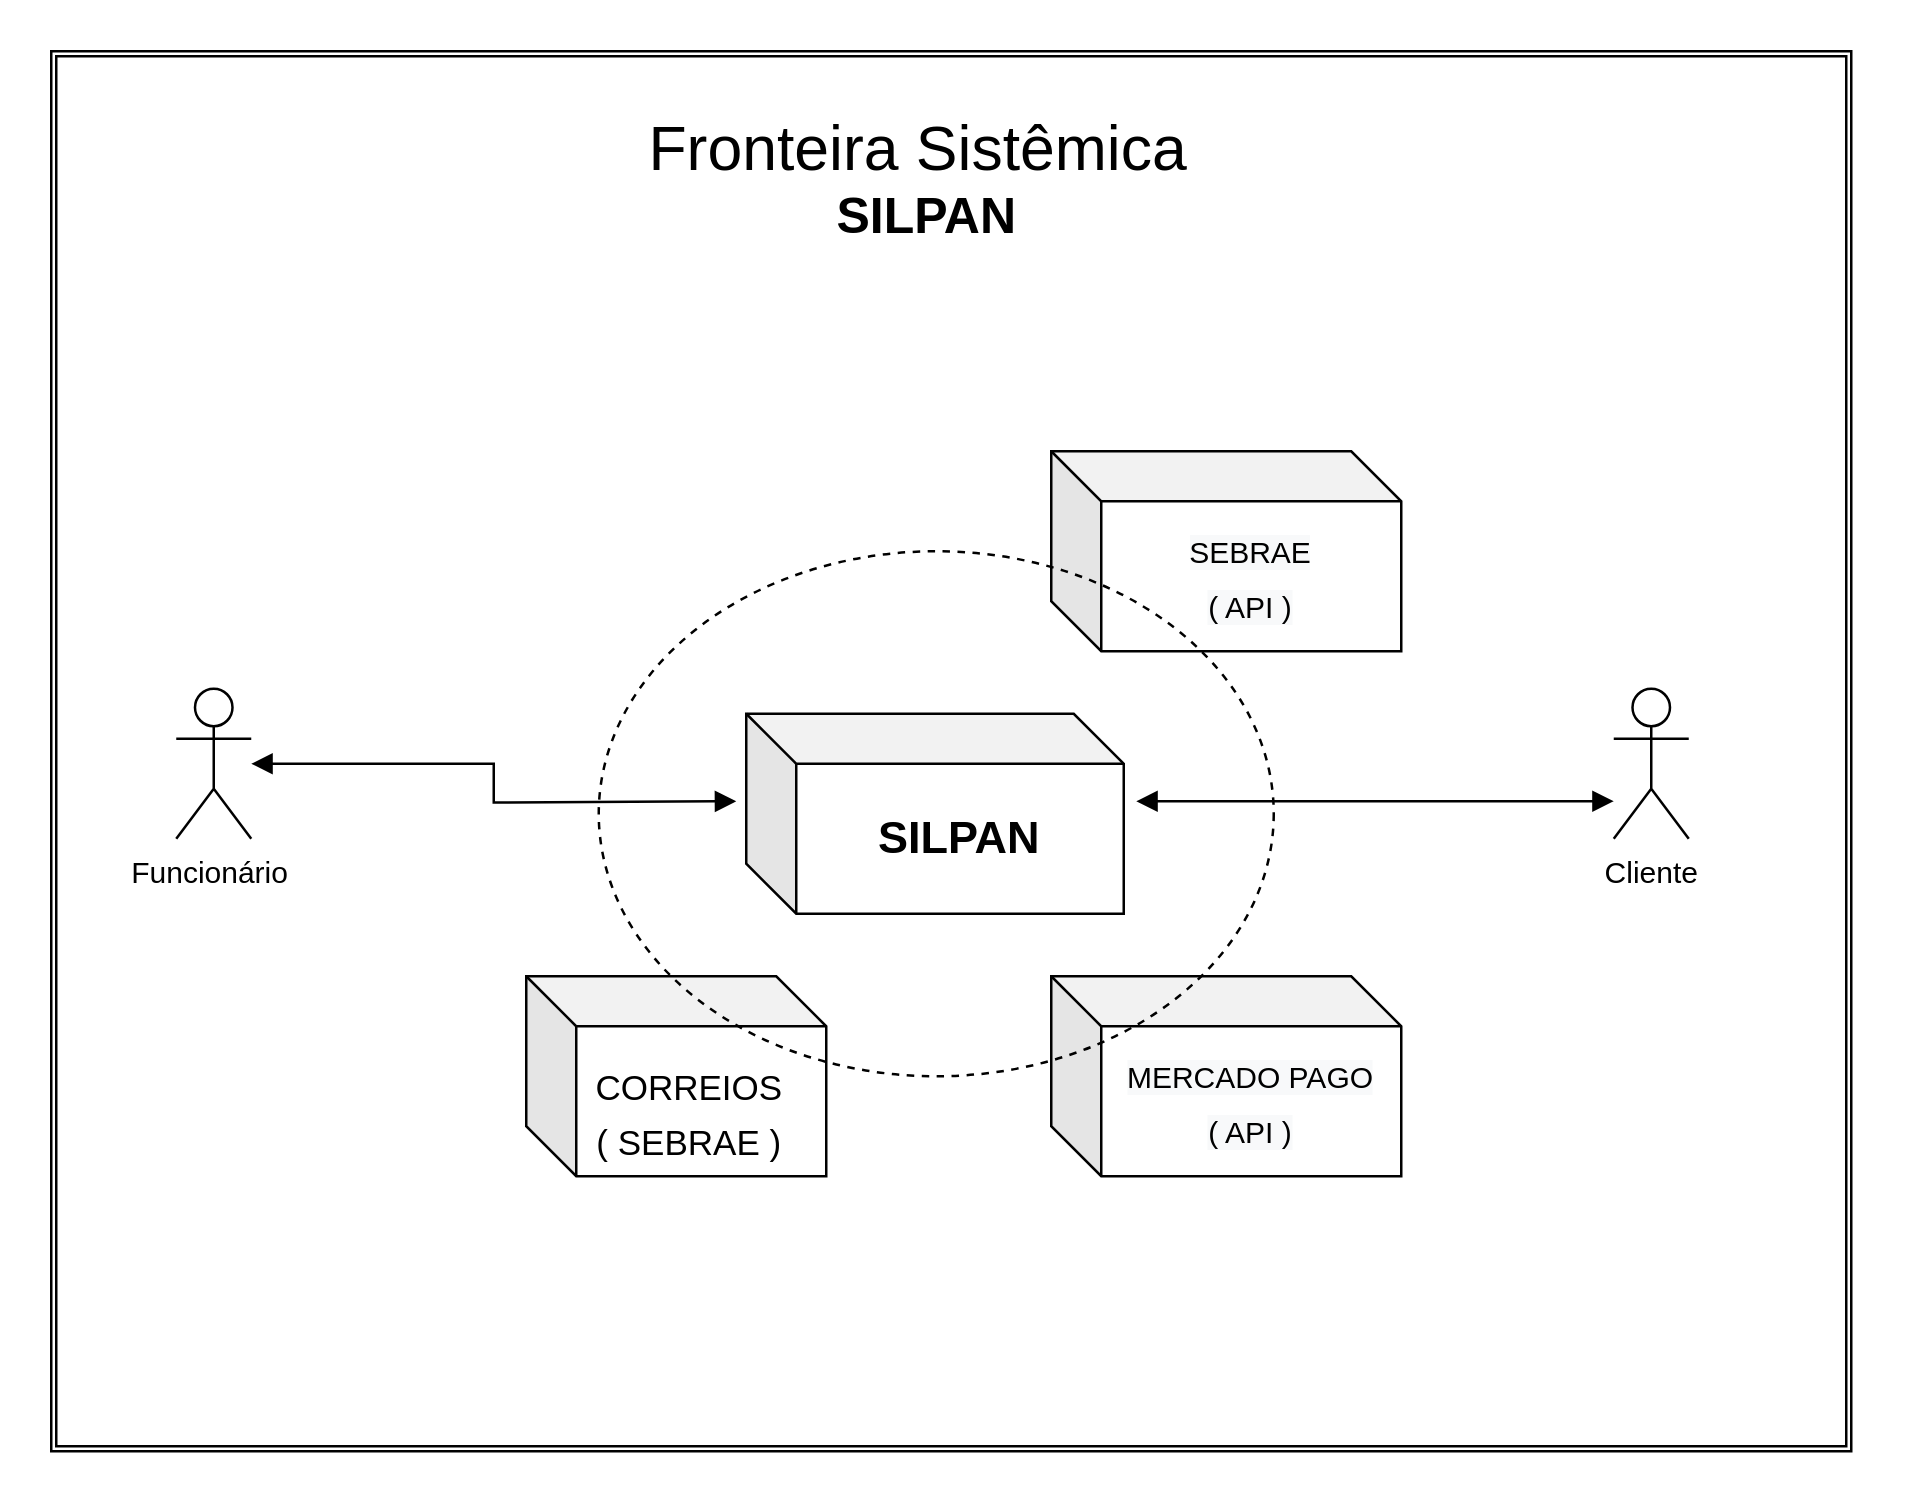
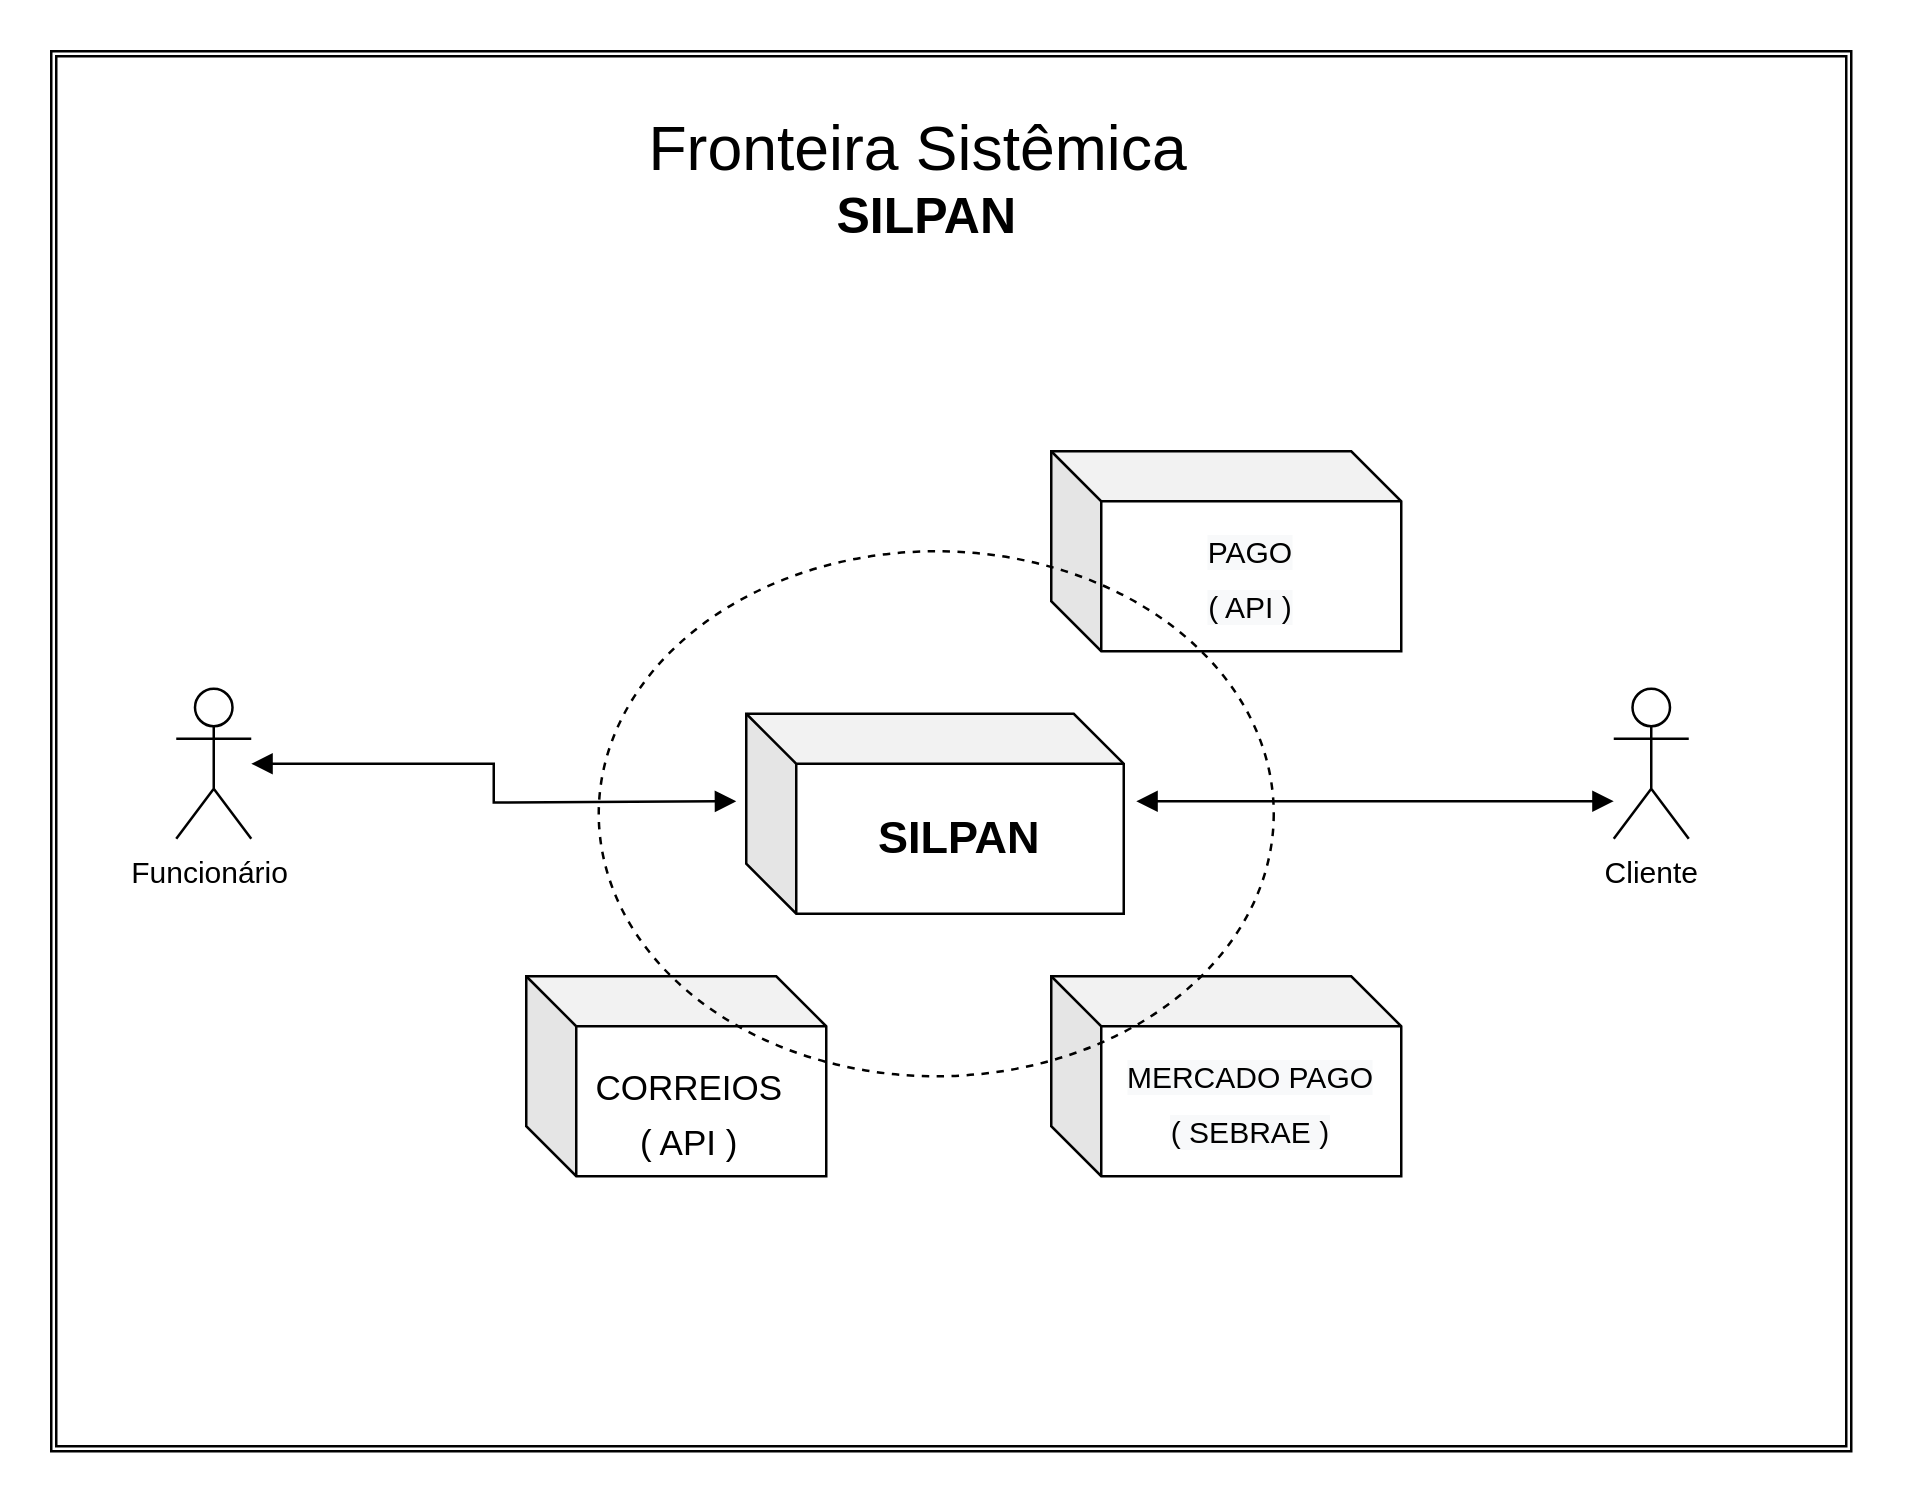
(1251, 576) -> (1251, 576)
(1251, 1101) -> (1251, 1101)
(690, 1114) -> (690, 1114)
